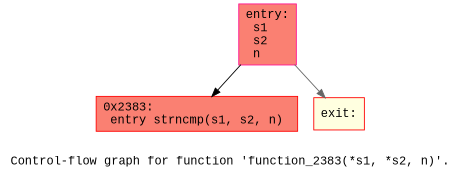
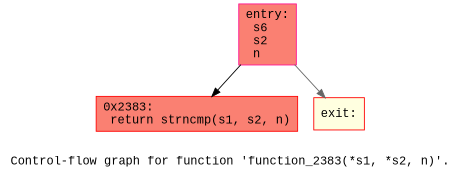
(257, 27) -> (257, 27)
(193, 120) -> (197, 120)
